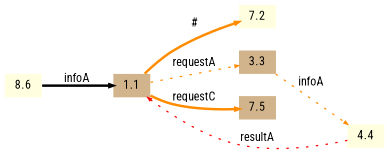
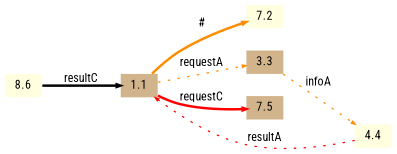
(78, 79) -> (81, 79)
(192, 108) -> (199, 108)
